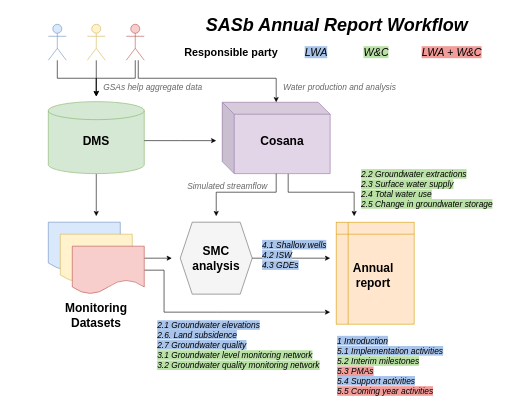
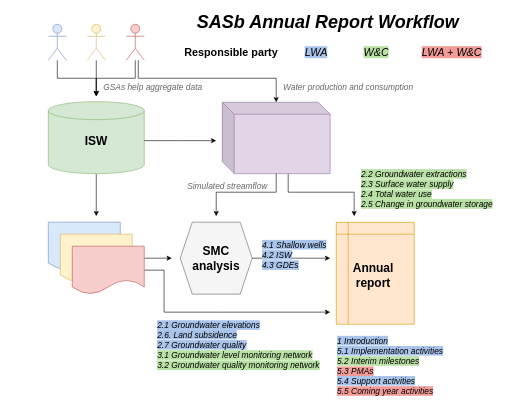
(337, 24) -> (328, 21)
(345, 87) -> (352, 87)
(96, 141) -> (96, 141)
(282, 141) -> none
(96, 315) -> none
